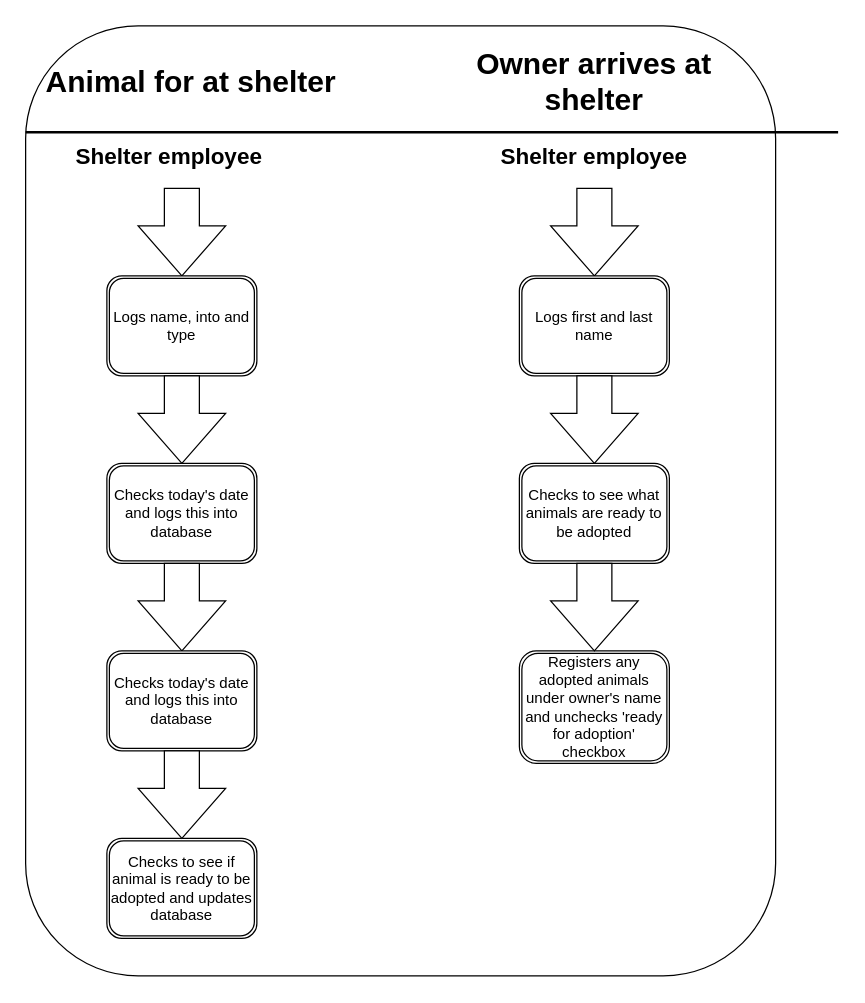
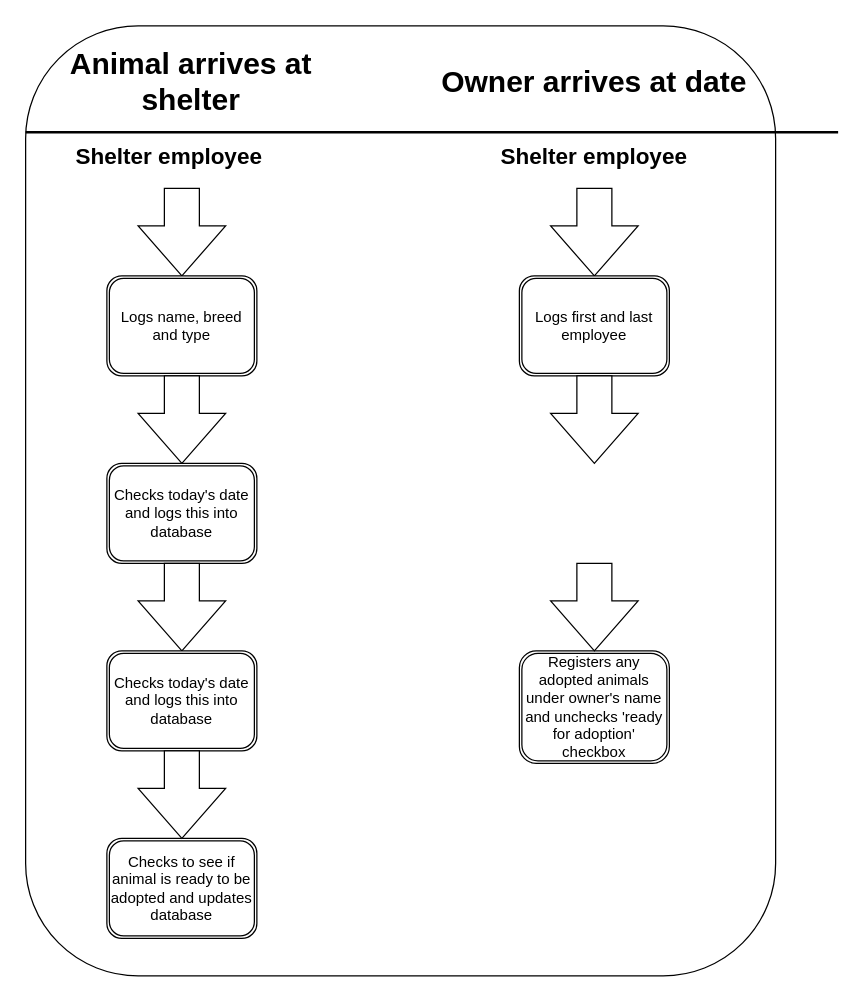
(191, 82) -> (191, 82)
(594, 82) -> (594, 82)
(182, 326) -> (182, 326)
(594, 326) -> (594, 326)
(594, 513) -> none
